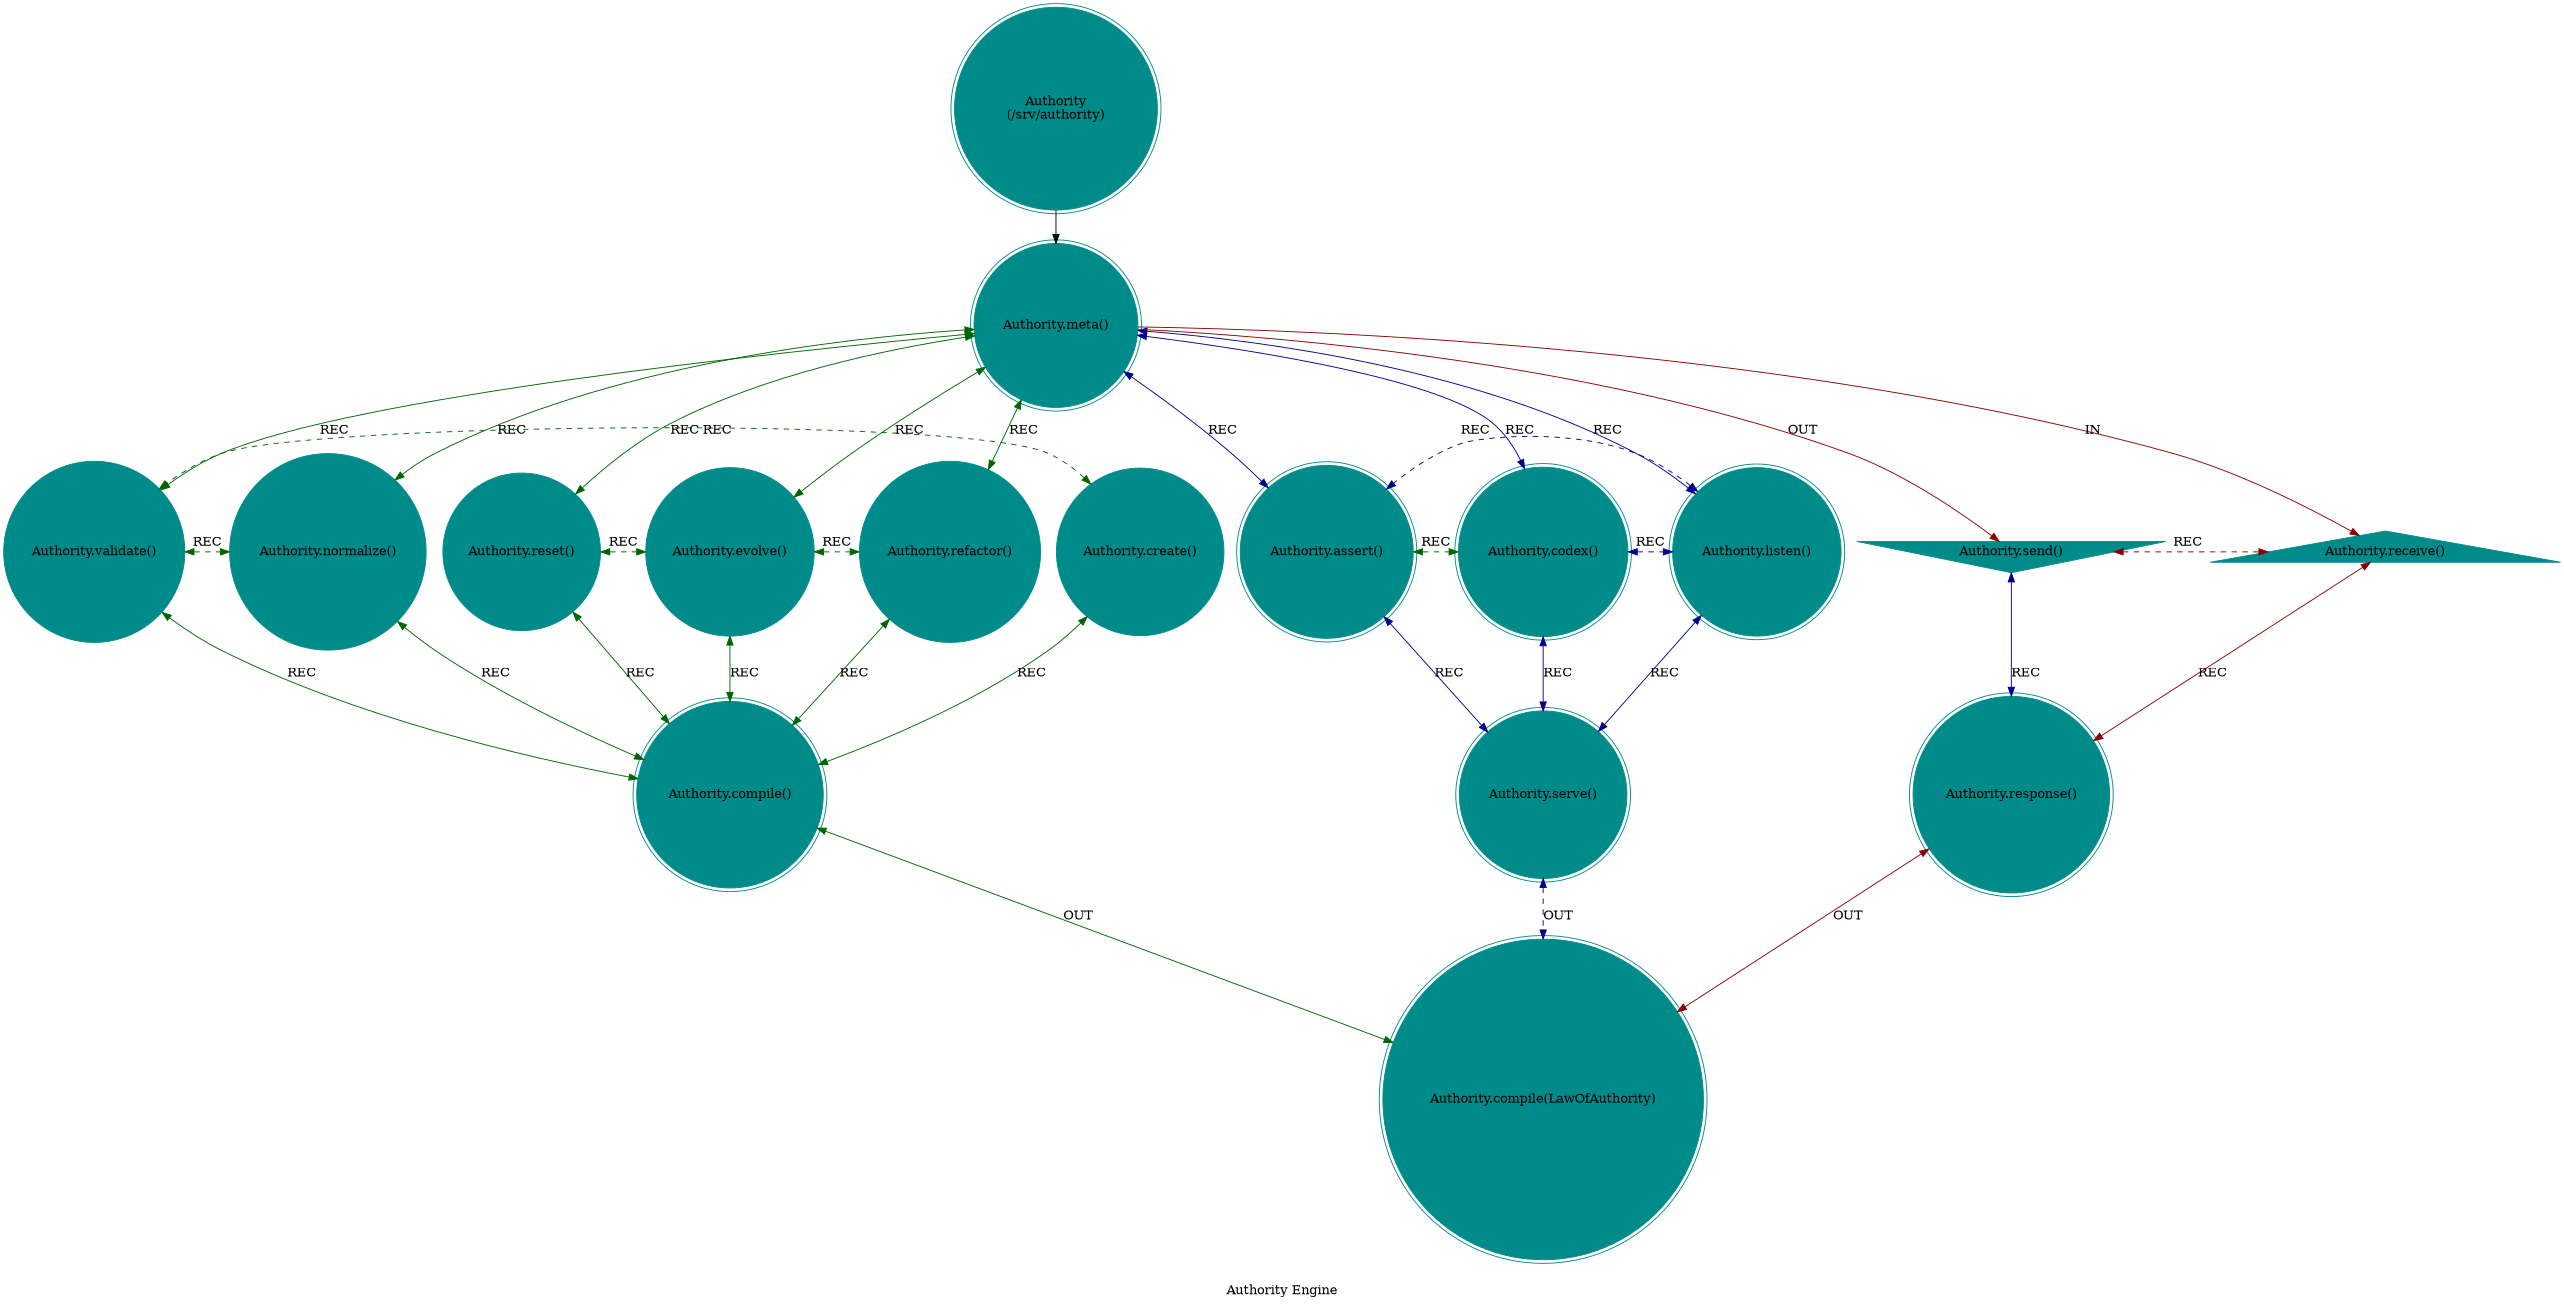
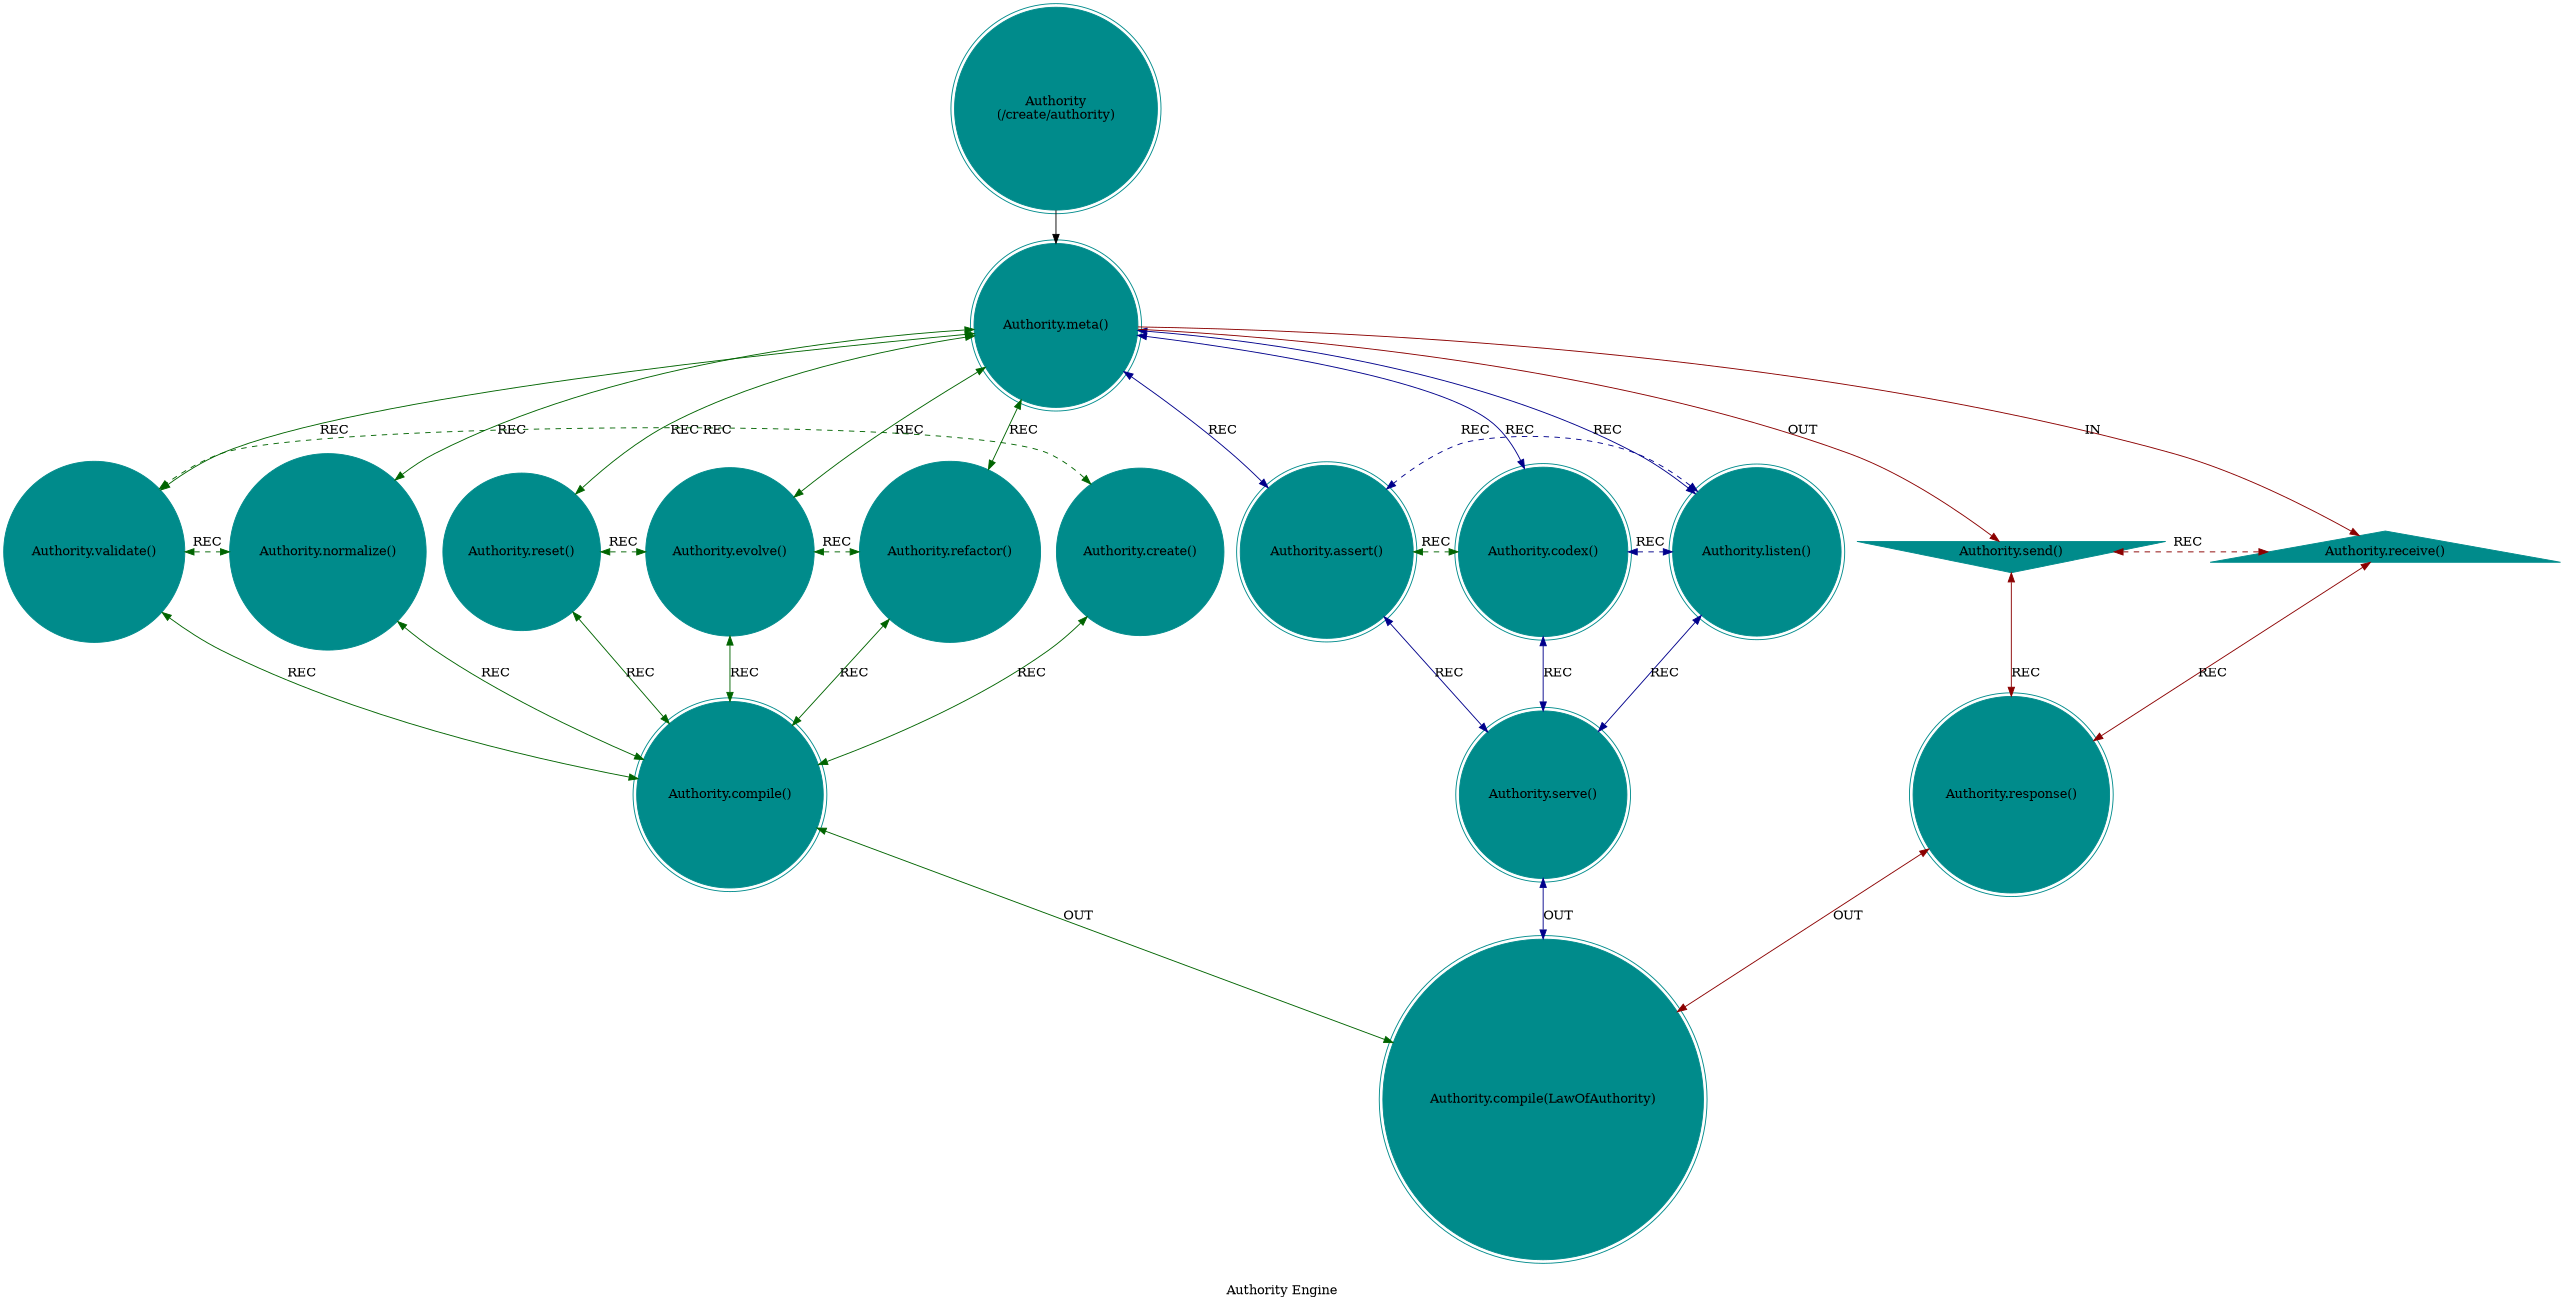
(1056, 109) -> (1056, 109)
(2011, 635) -> (2011, 635)
(1543, 909) -> (1543, 909)
